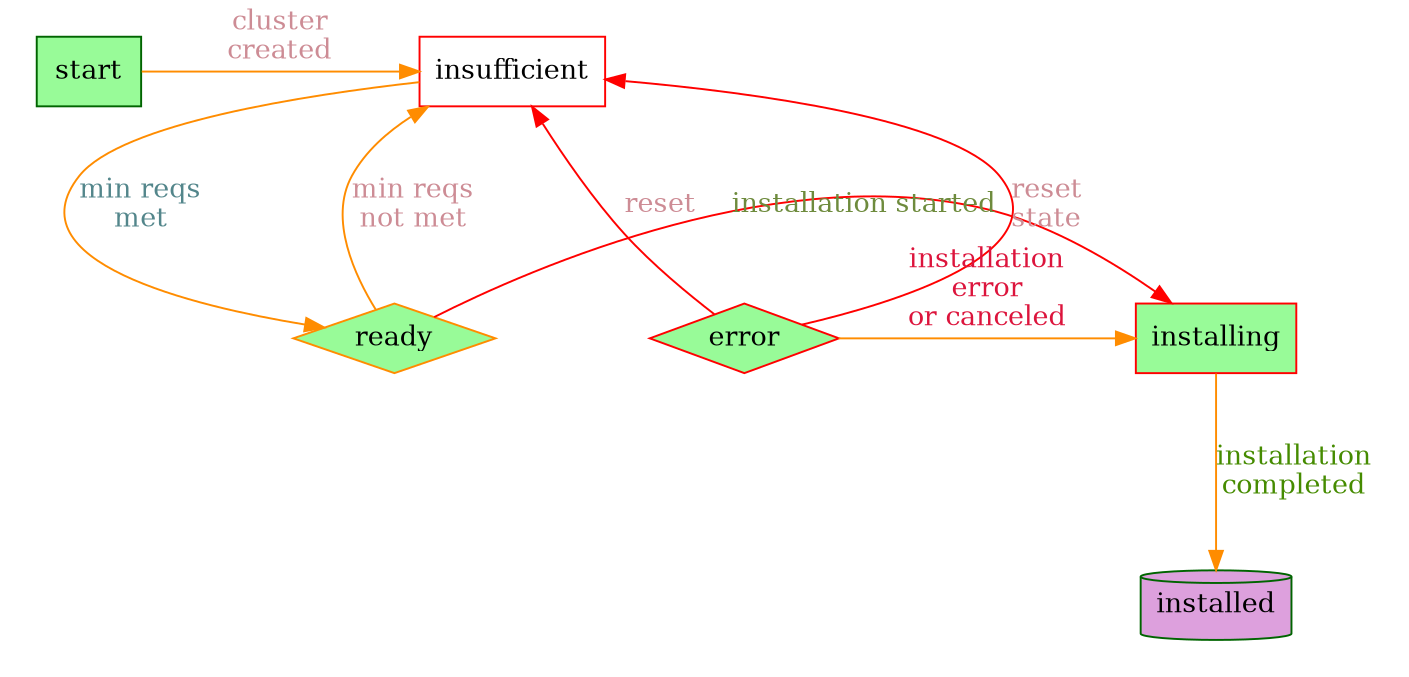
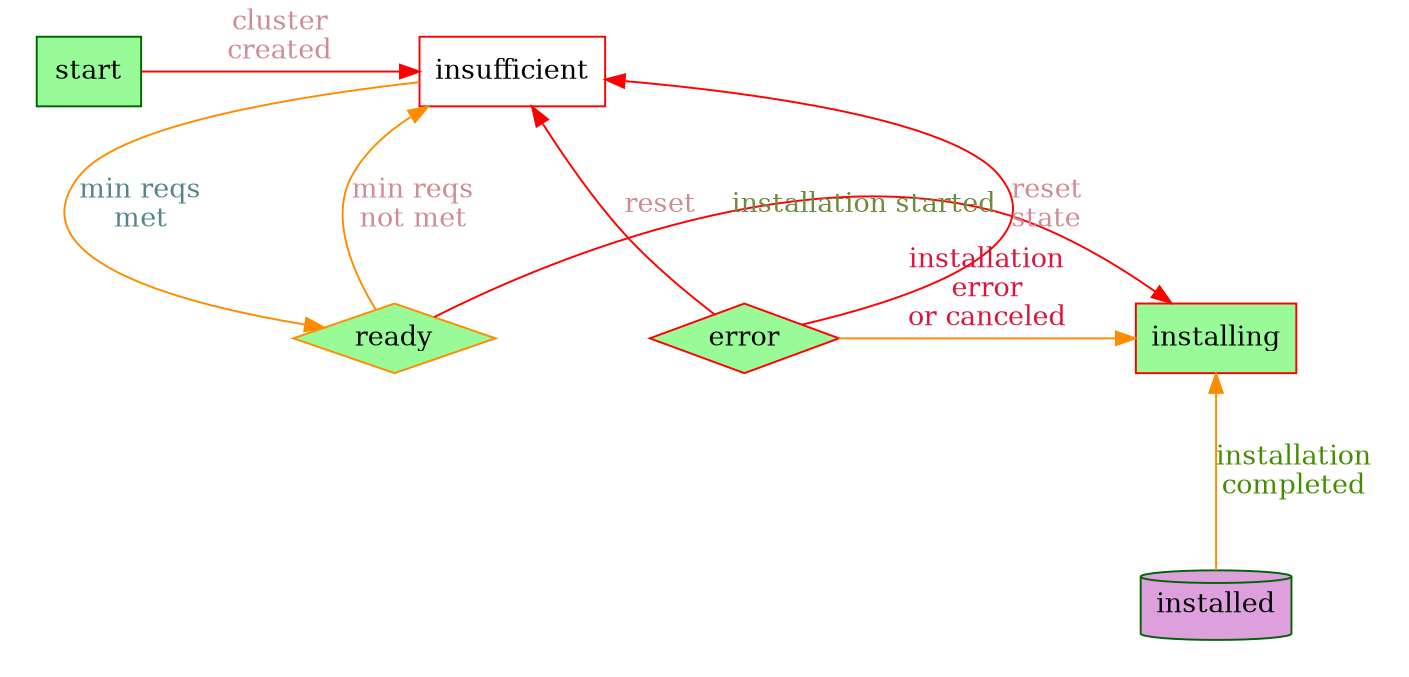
(271, 72) -> (271, 72)
(1216, 462) -> (1216, 482)
